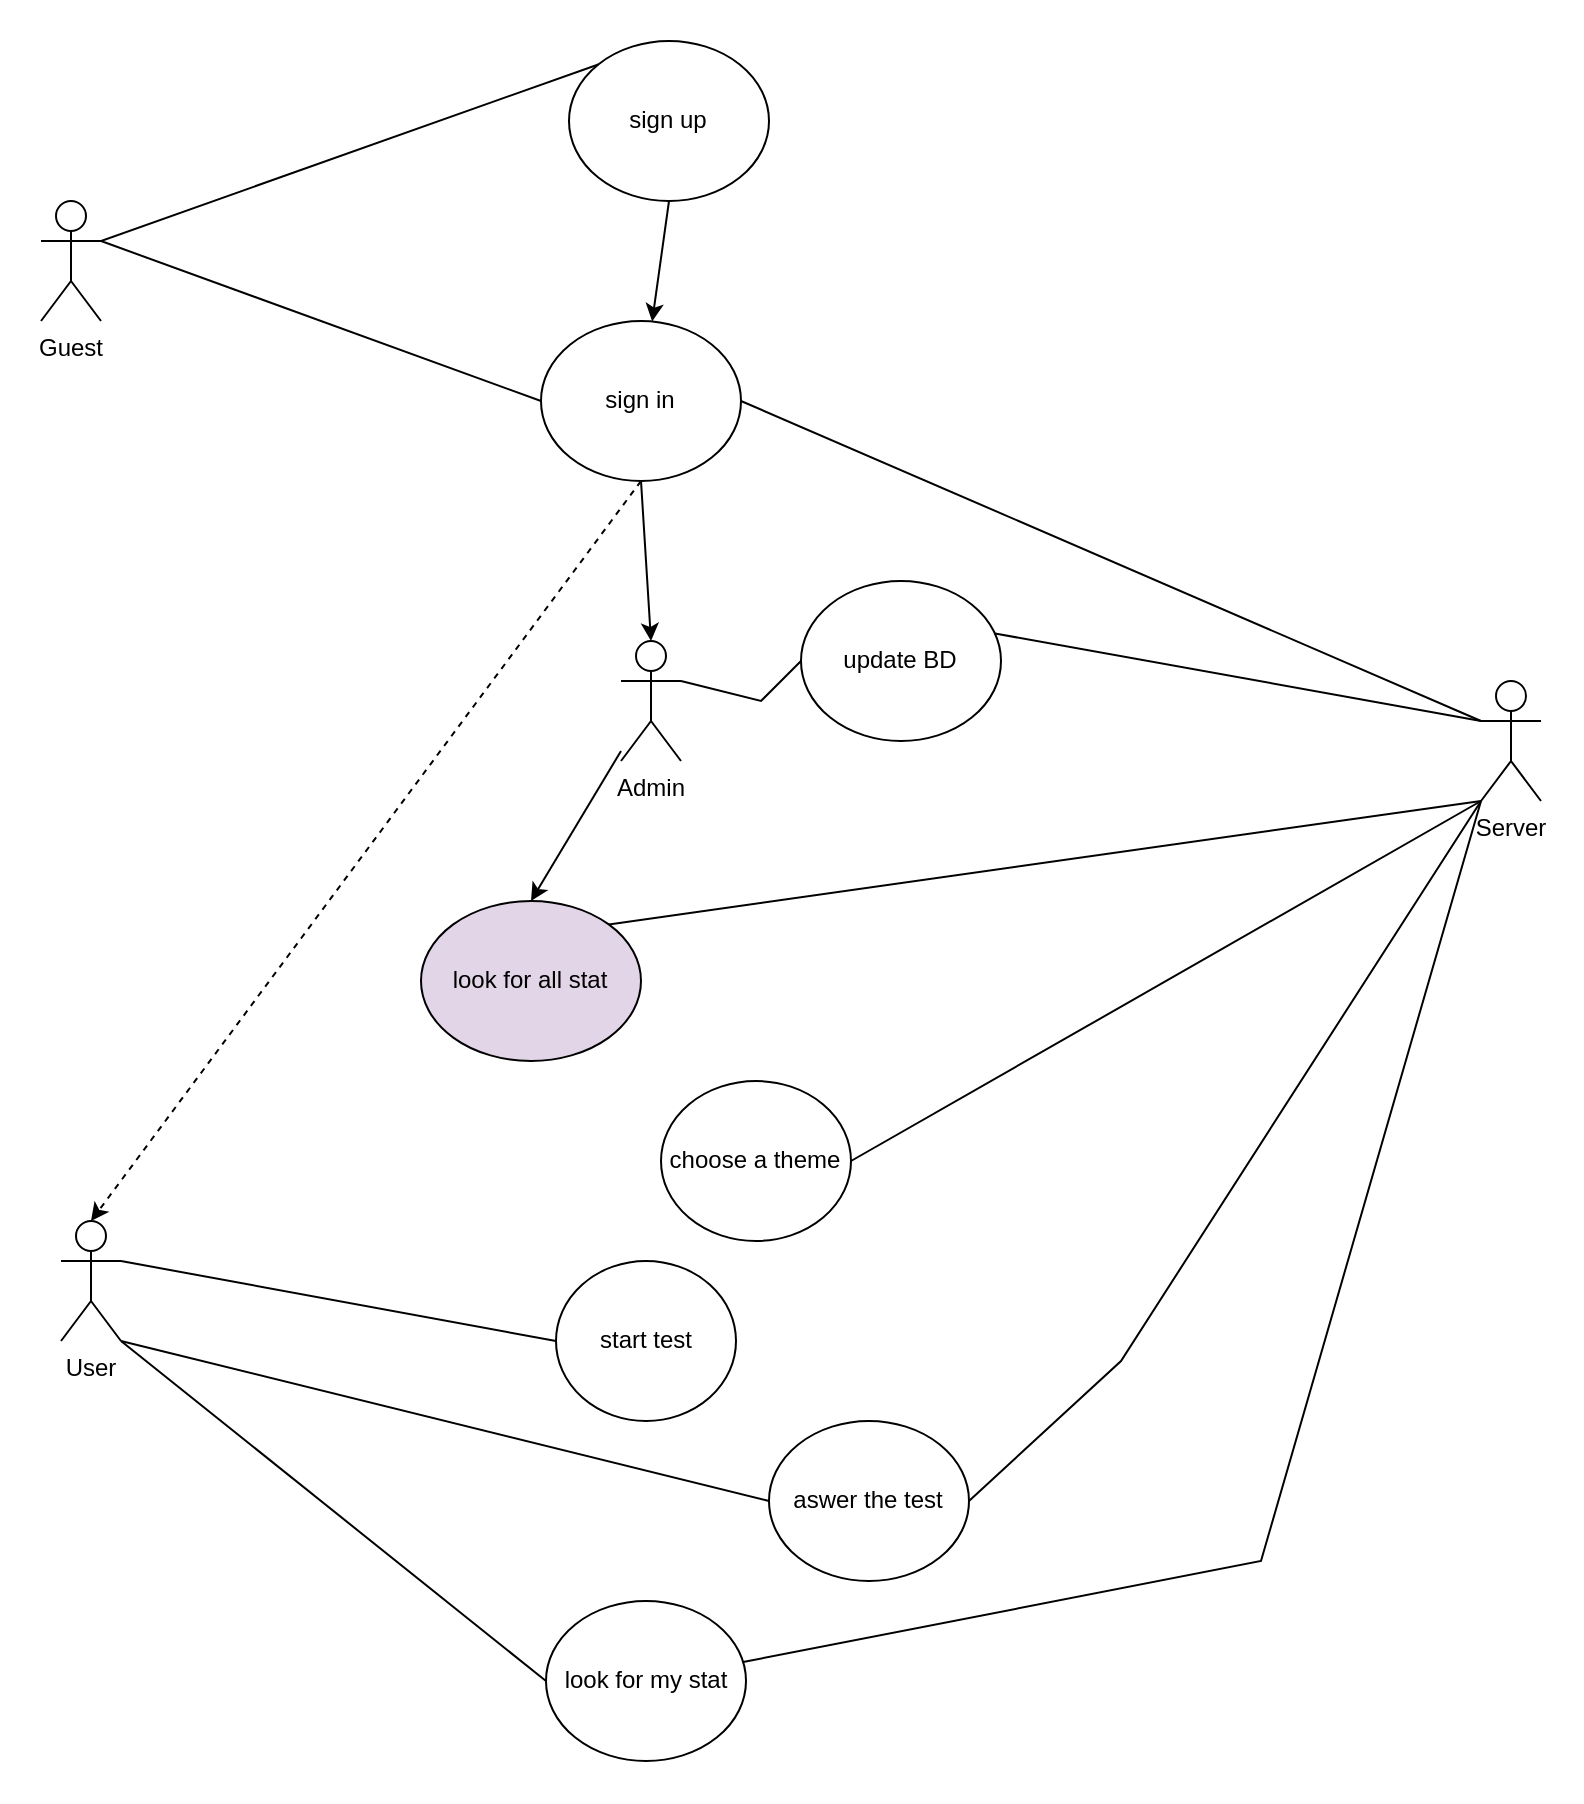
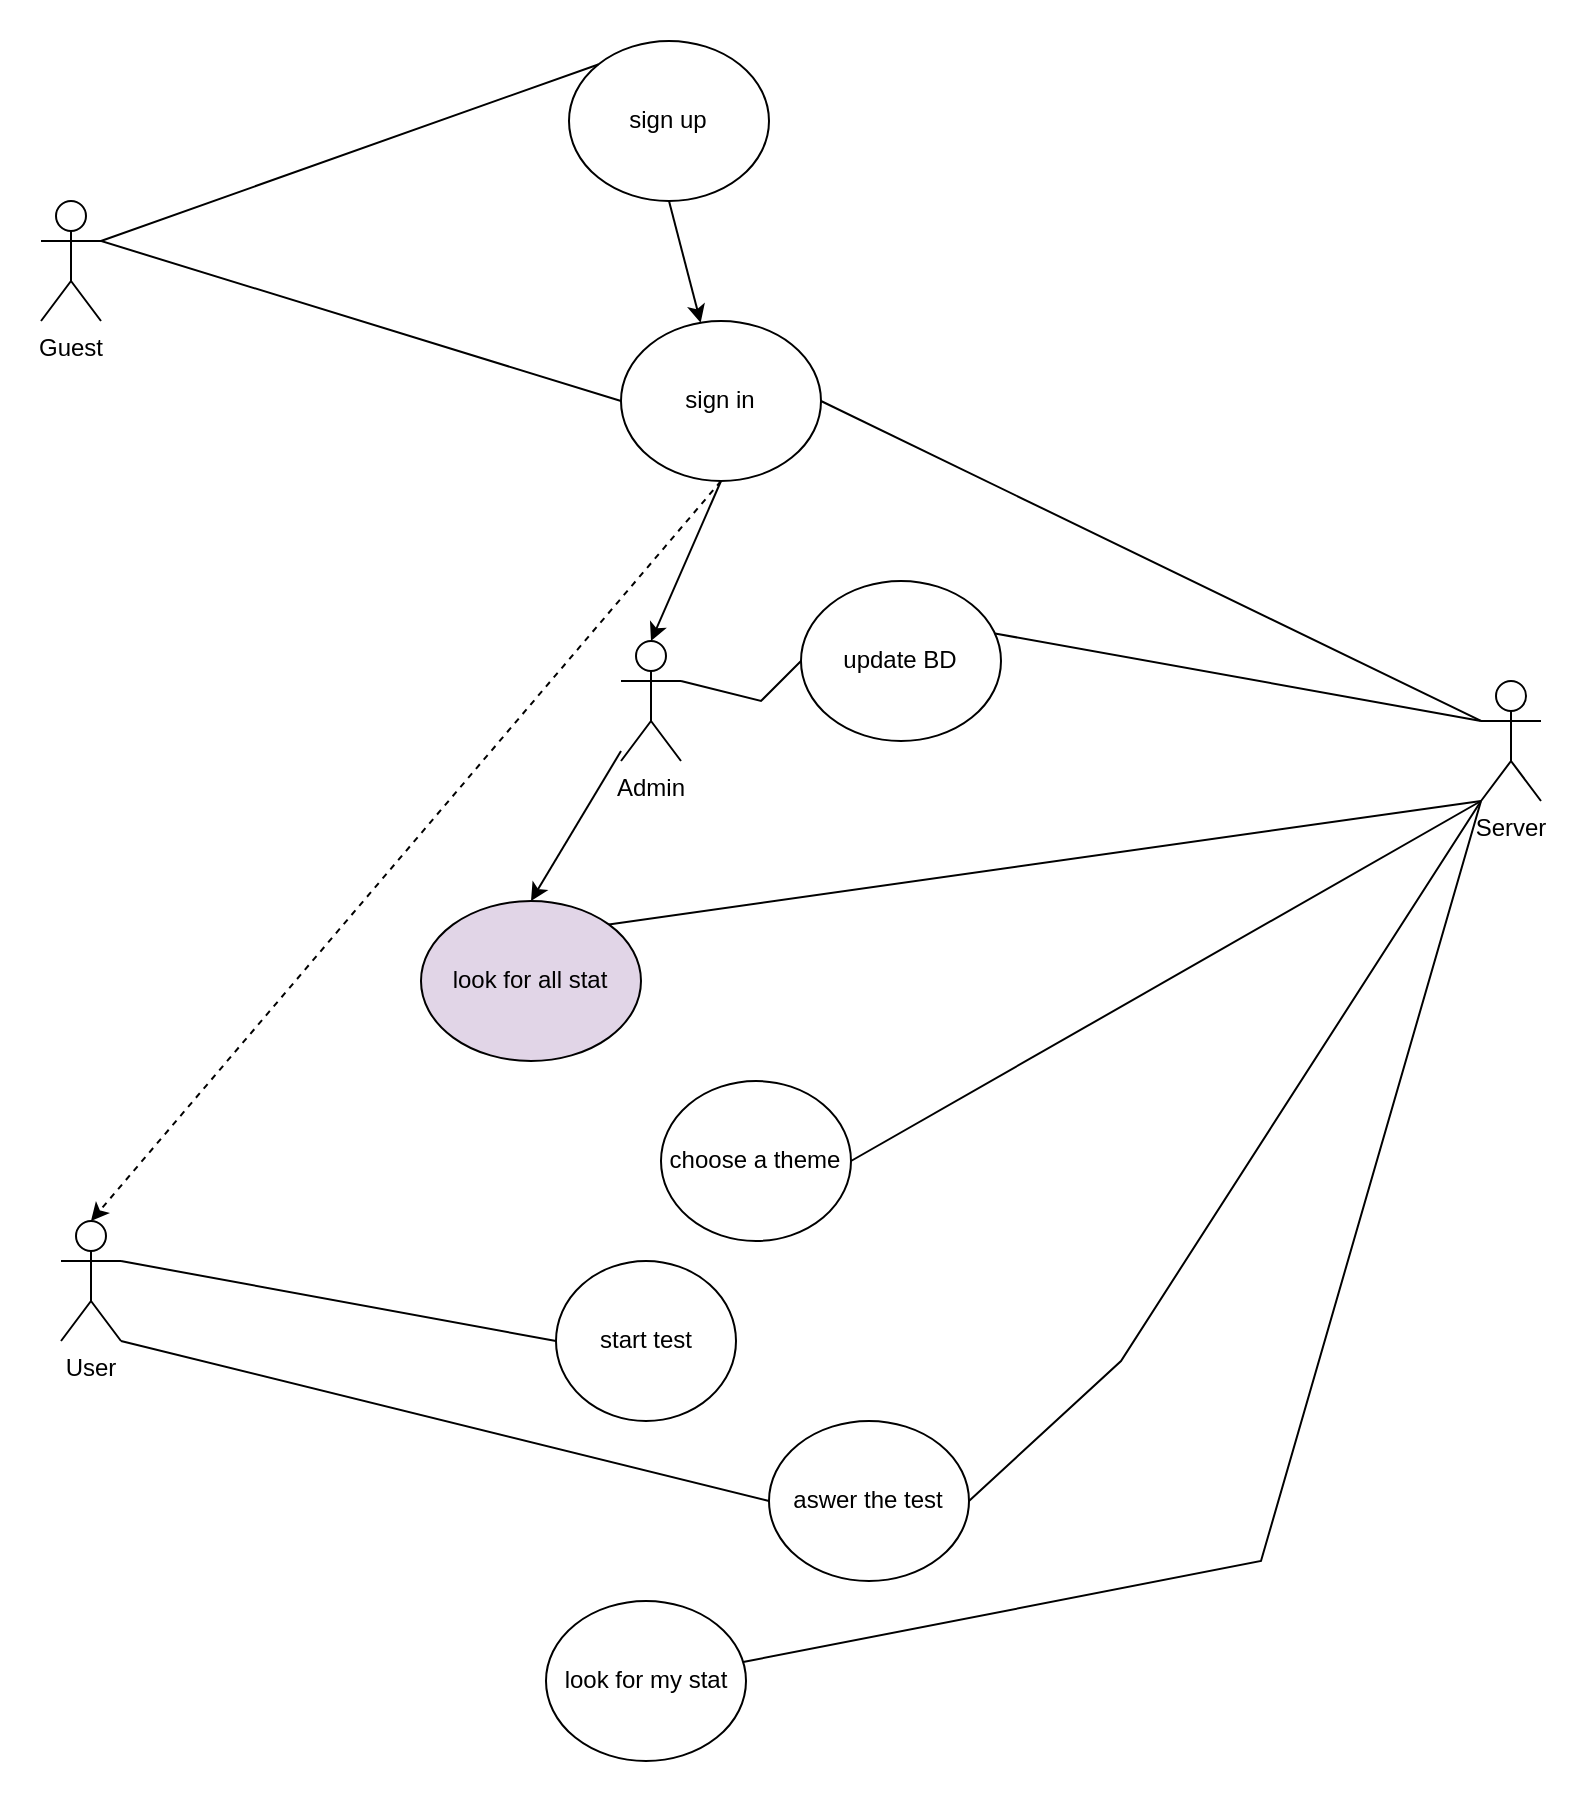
(641, 401) -> (721, 401)
(337, 1514) -> none
